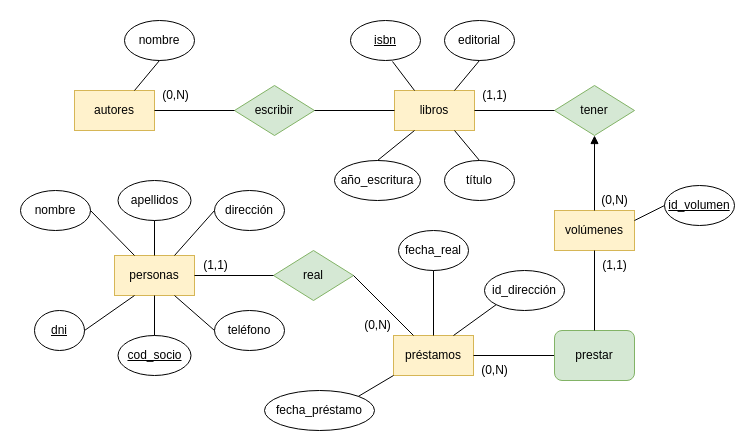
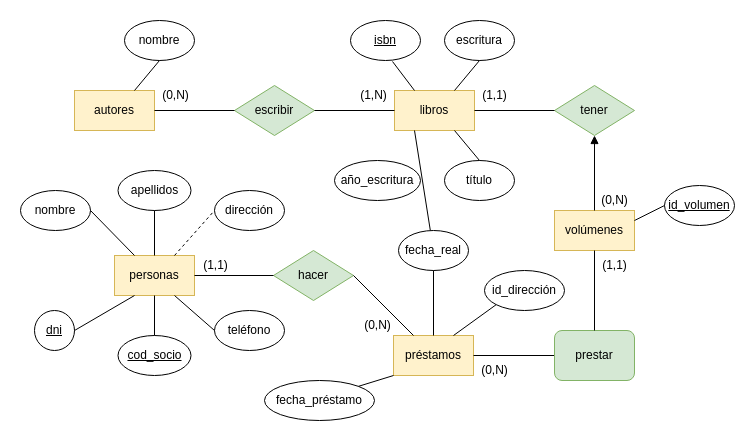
(480, 41) -> (480, 41)
none -> (374, 96)
(396, 145) -> (422, 180)
(155, 201) -> (155, 191)
(195, 232) -> (195, 232)
(314, 276) -> (314, 276)
(60, 331) -> (55, 331)
(320, 411) -> (320, 401)
